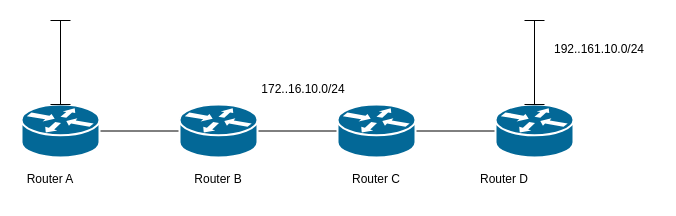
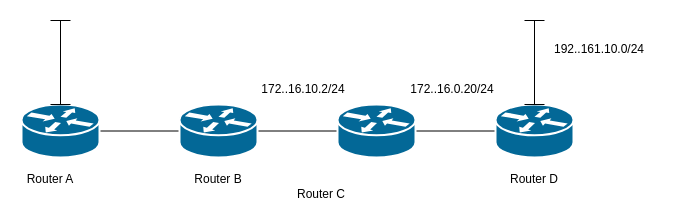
(304, 90) -> (304, 90)
none -> (453, 90)
(377, 180) -> (322, 195)
(505, 180) -> (535, 180)
